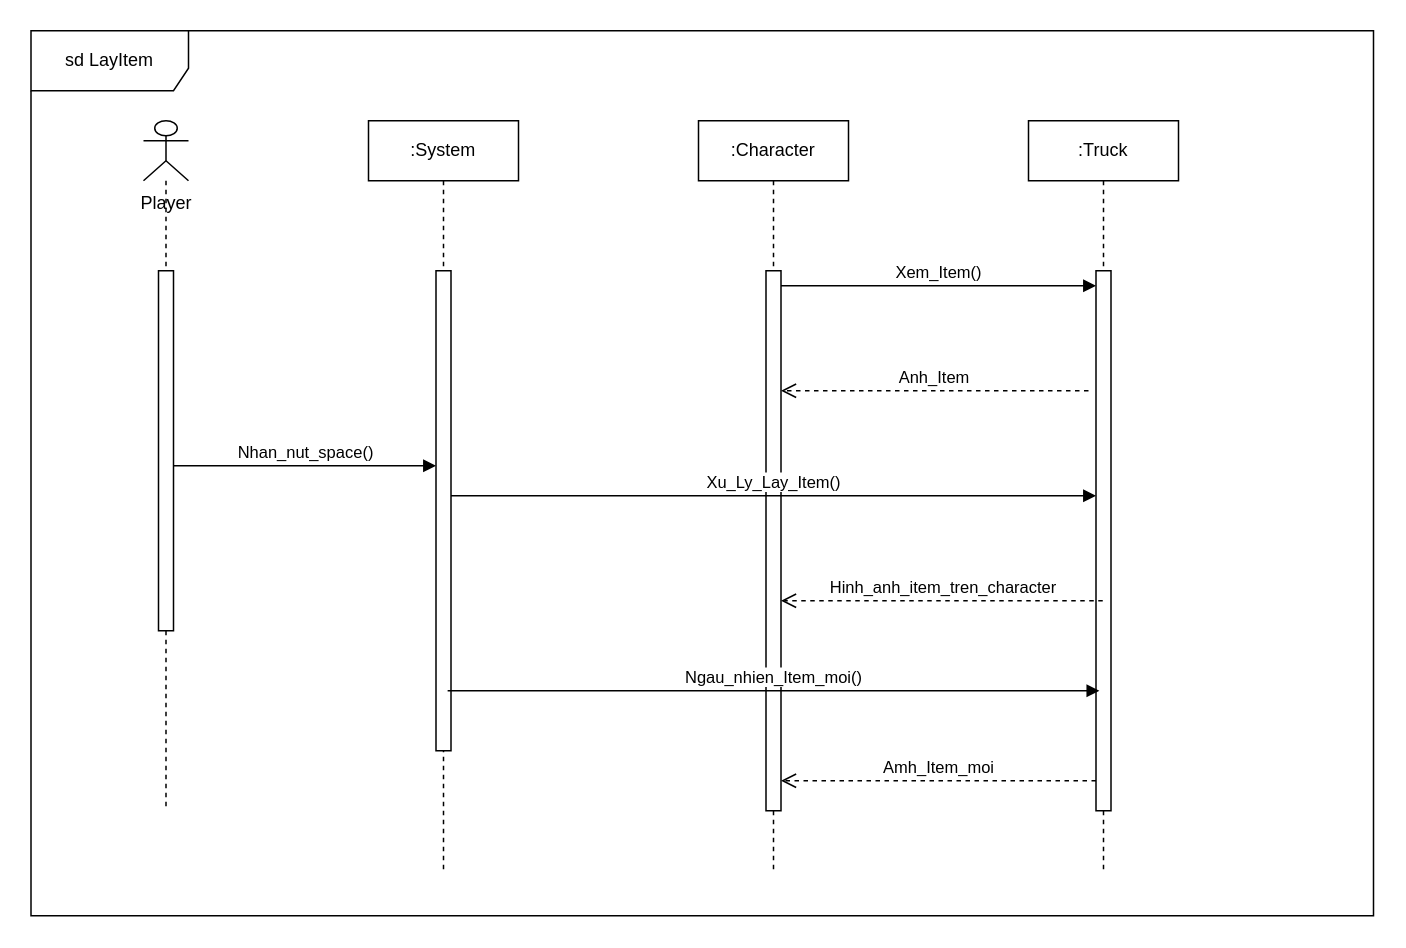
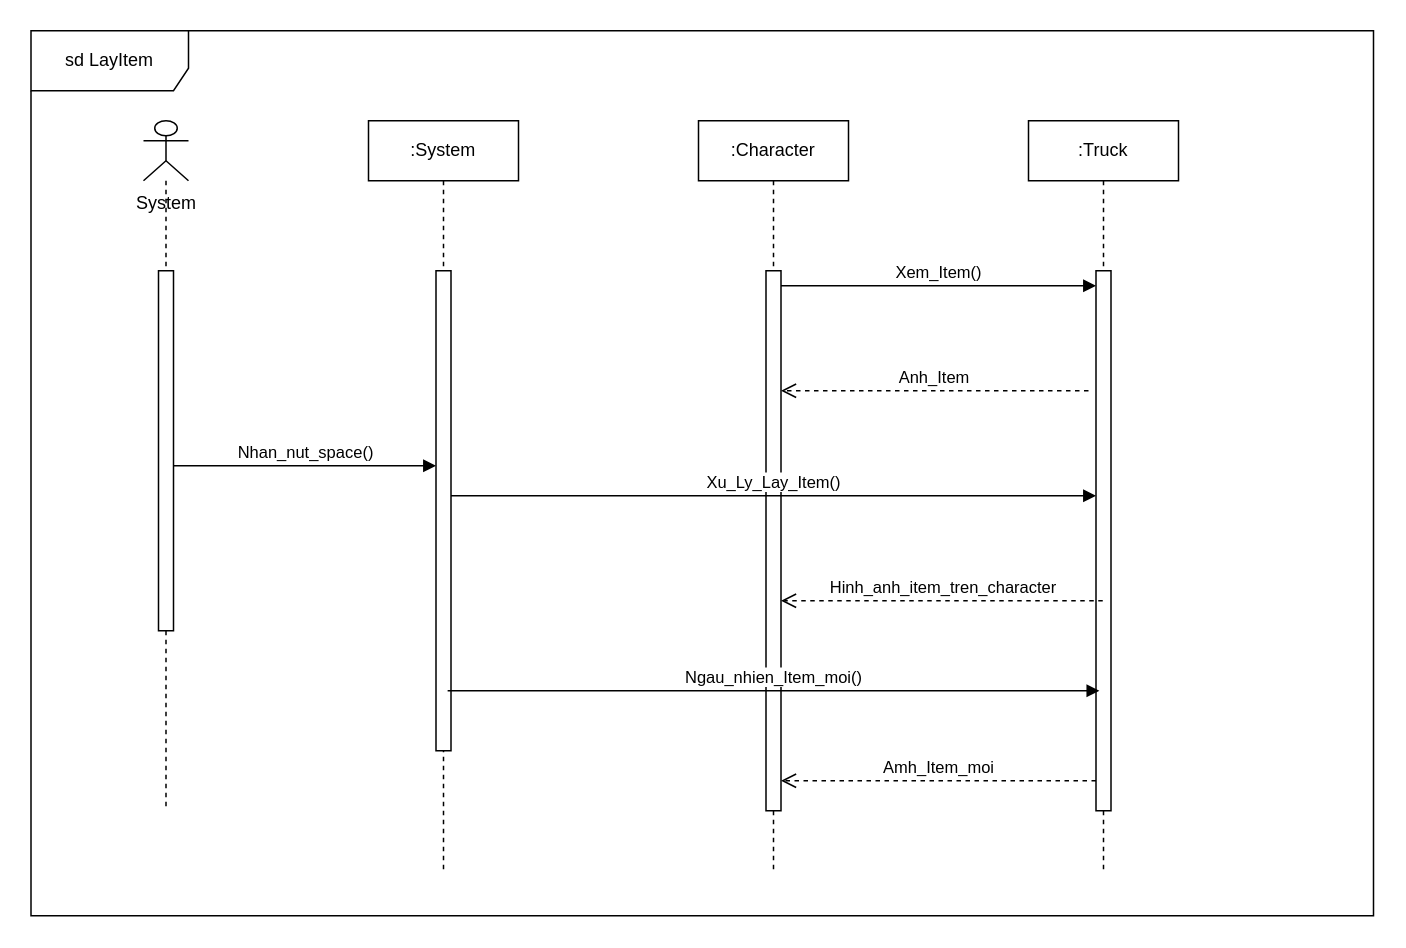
(167, 203) -> (167, 203)
